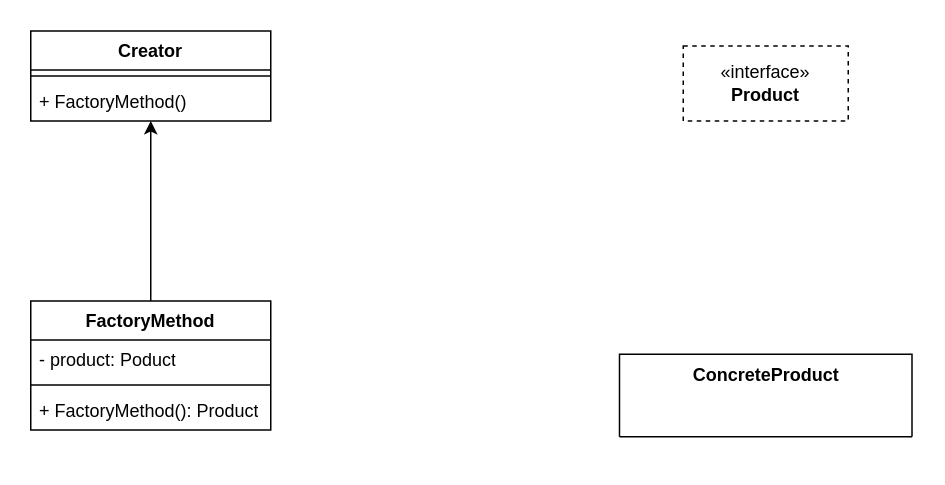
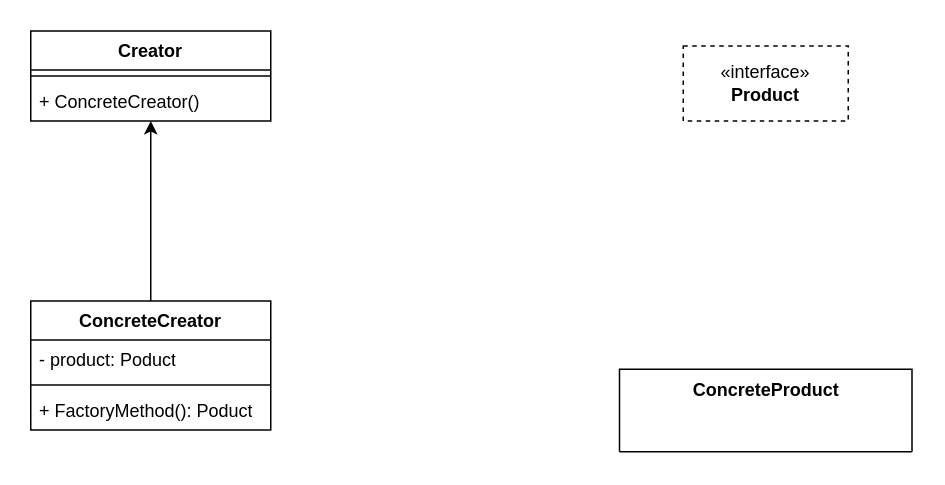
(123, 103) -> (133, 103)
(151, 322) -> (151, 322)
(766, 395) -> (766, 410)
(152, 423) -> (152, 423)
